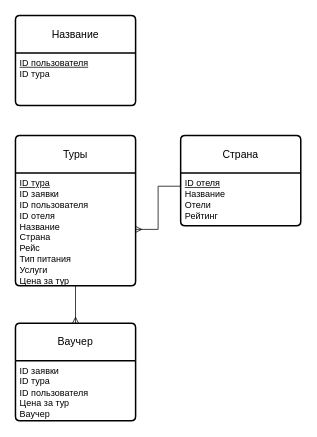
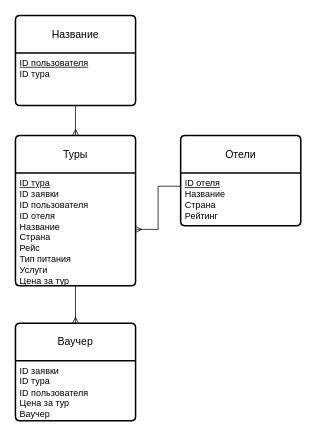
none -> (75, 121)
(240, 154) -> (240, 154)
(205, 200) -> (205, 200)
